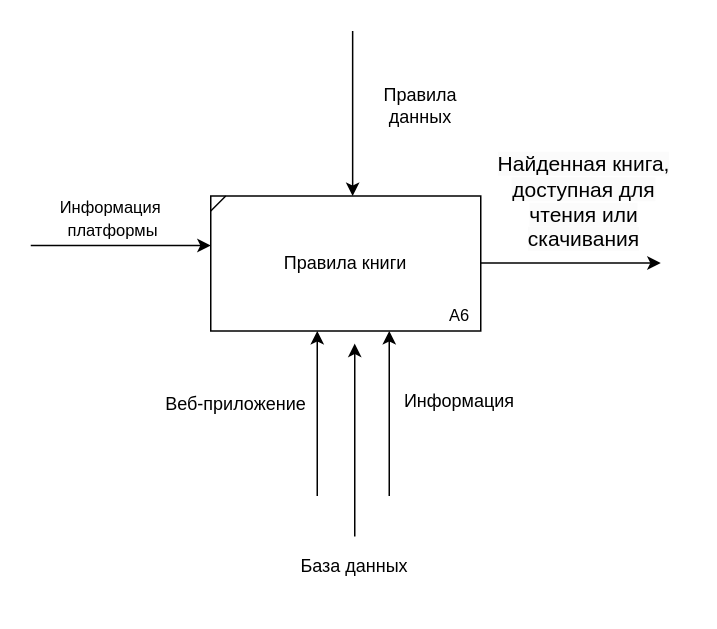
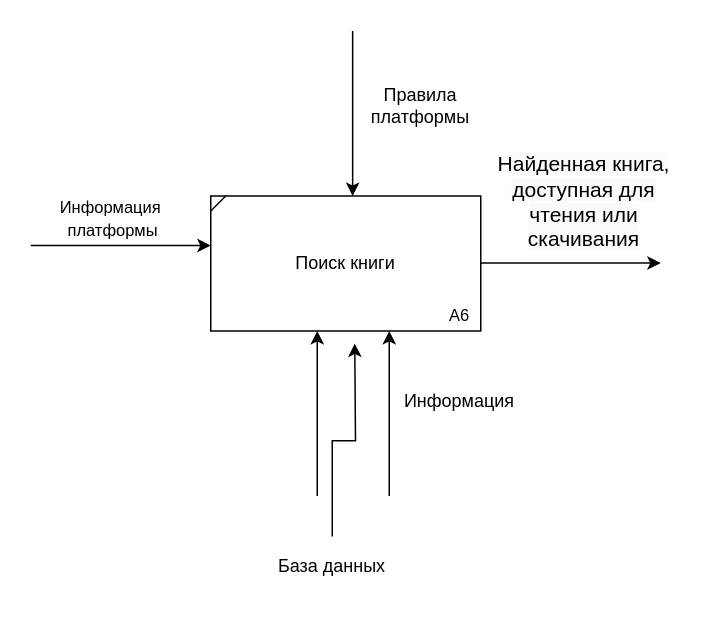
(421, 106) -> (421, 106)
(346, 263) -> (346, 263)
(236, 404) -> none
(355, 566) -> (332, 566)
